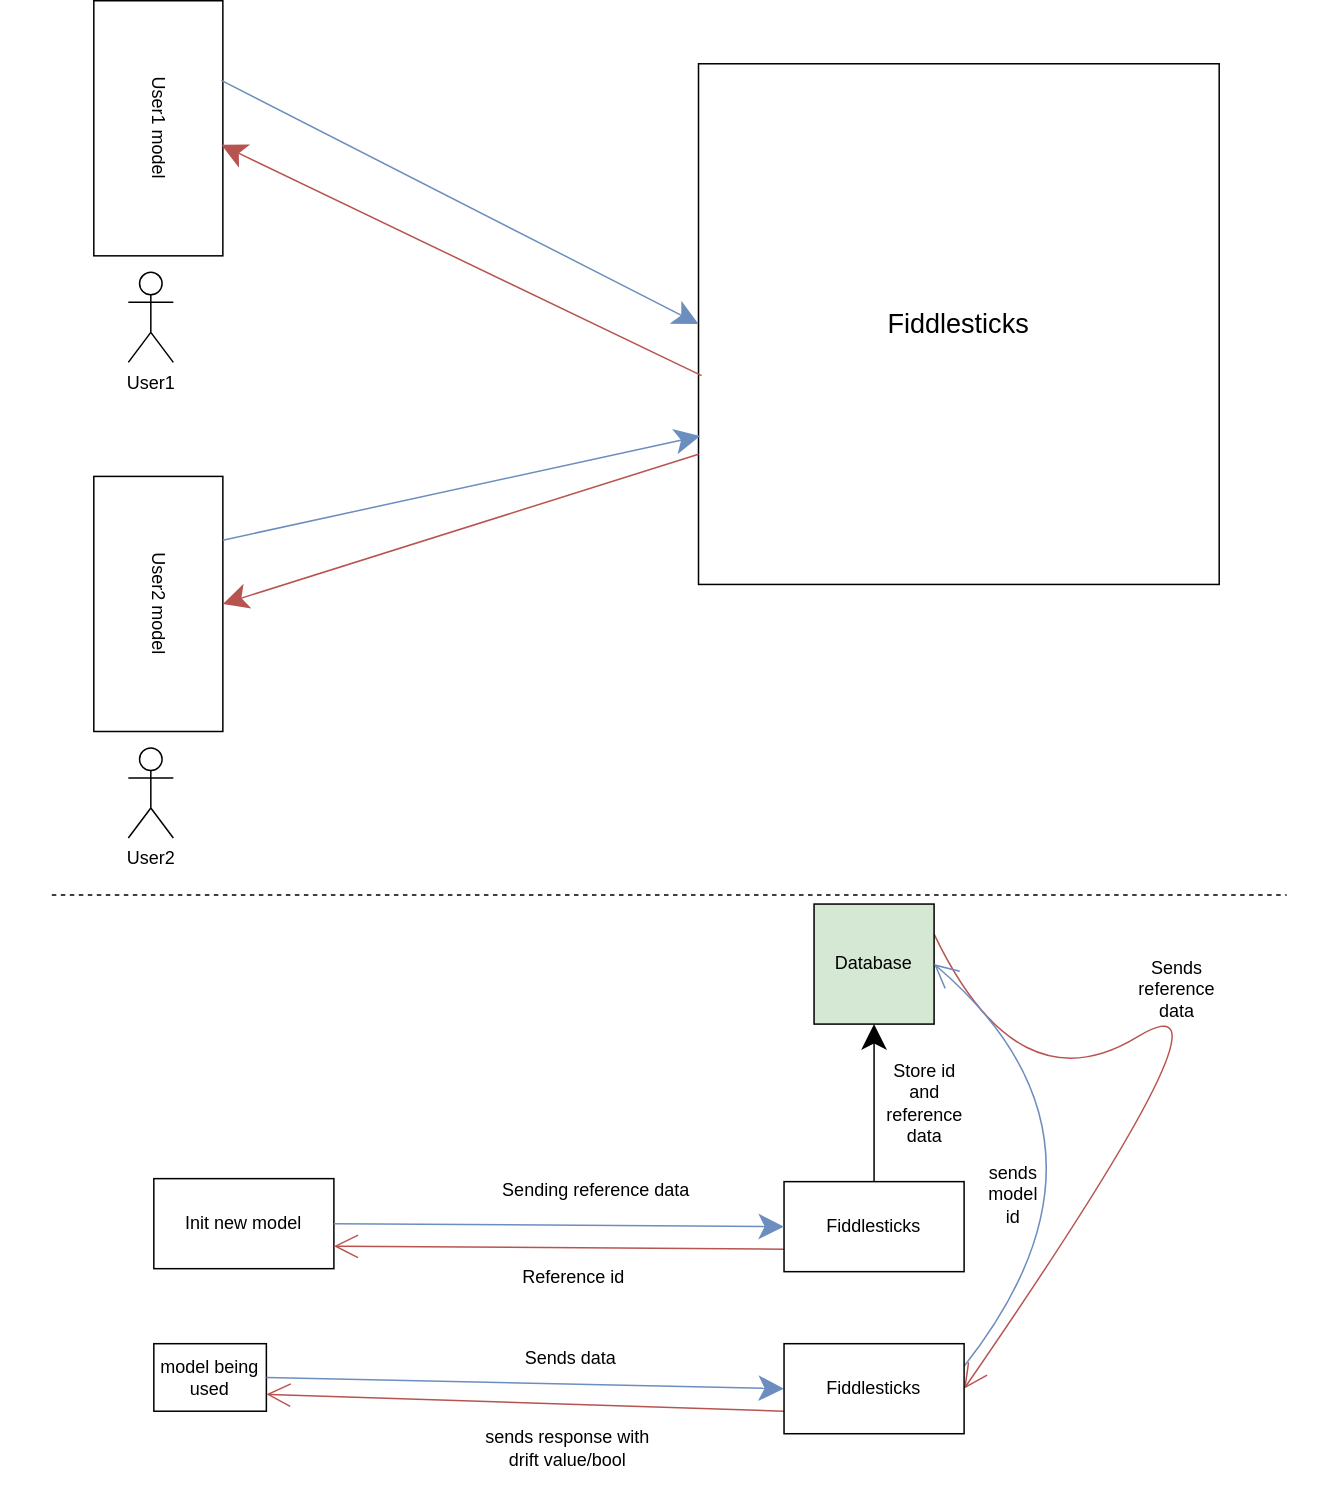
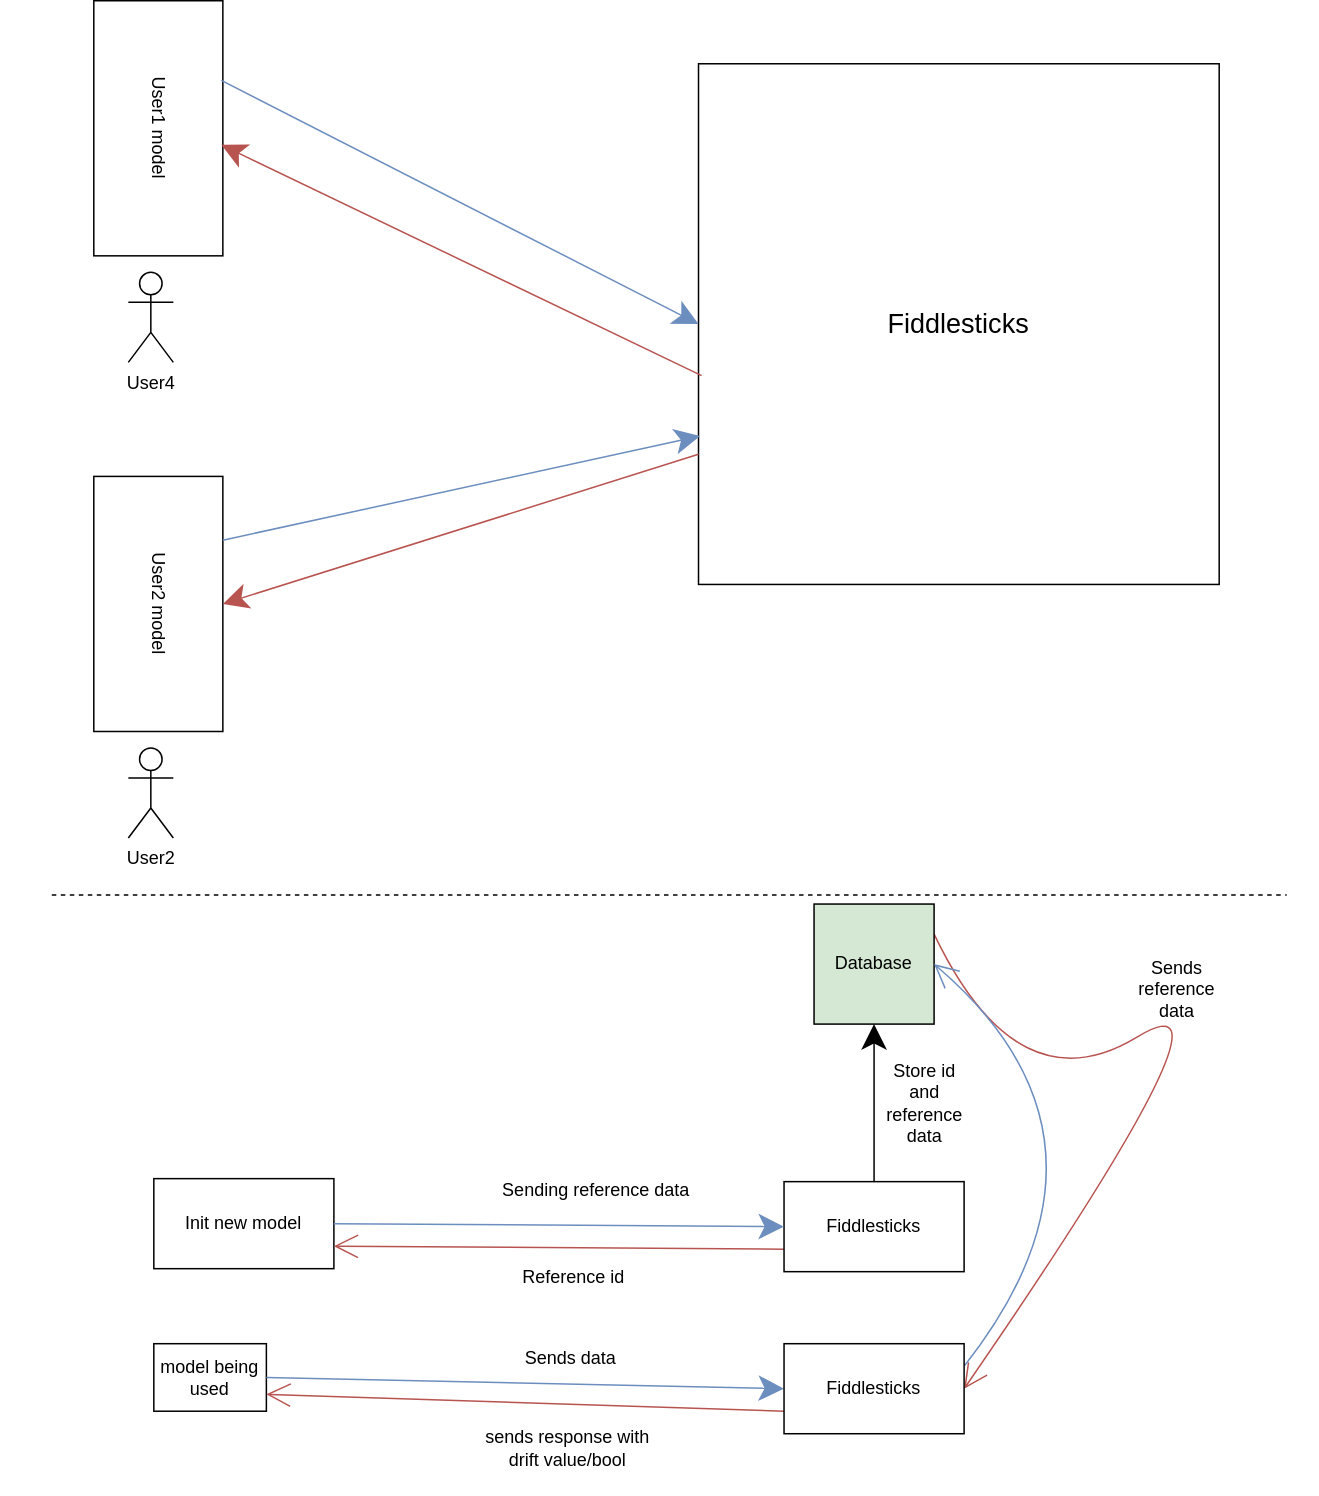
(152, 384) -> (152, 384)
(1013, 1194) -> none
